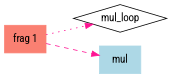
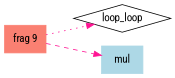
(120, 18) -> (122, 18)
(25, 39) -> (25, 39)
